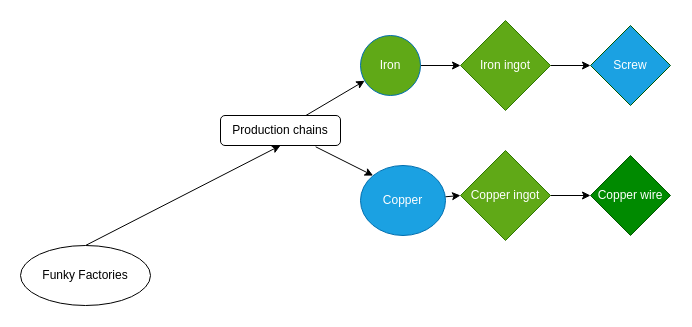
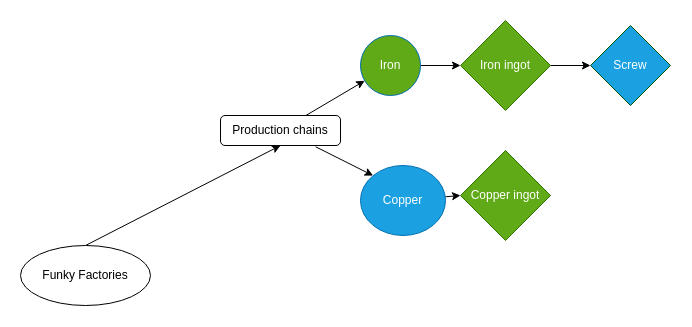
(567, 196) -> none
(631, 196) -> none
